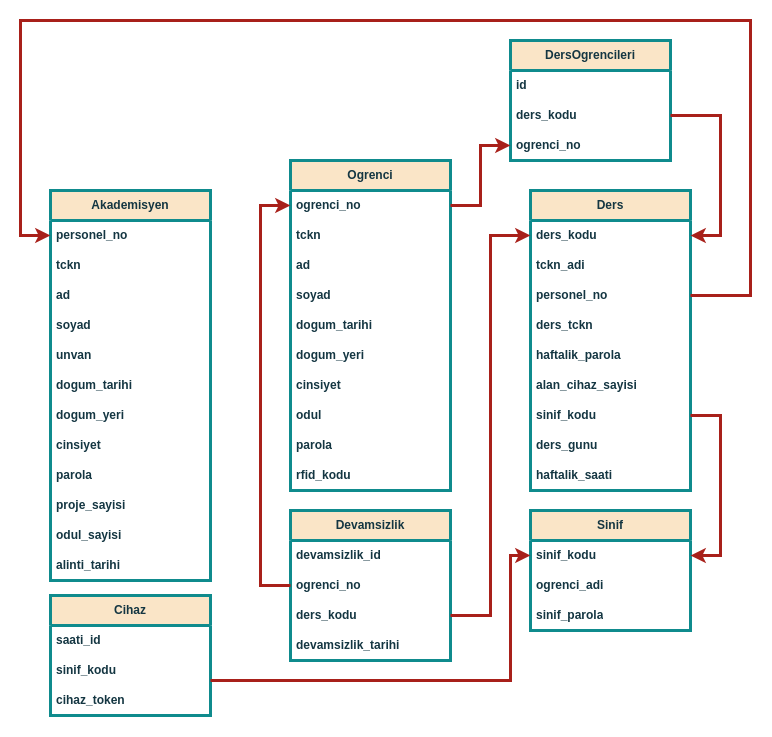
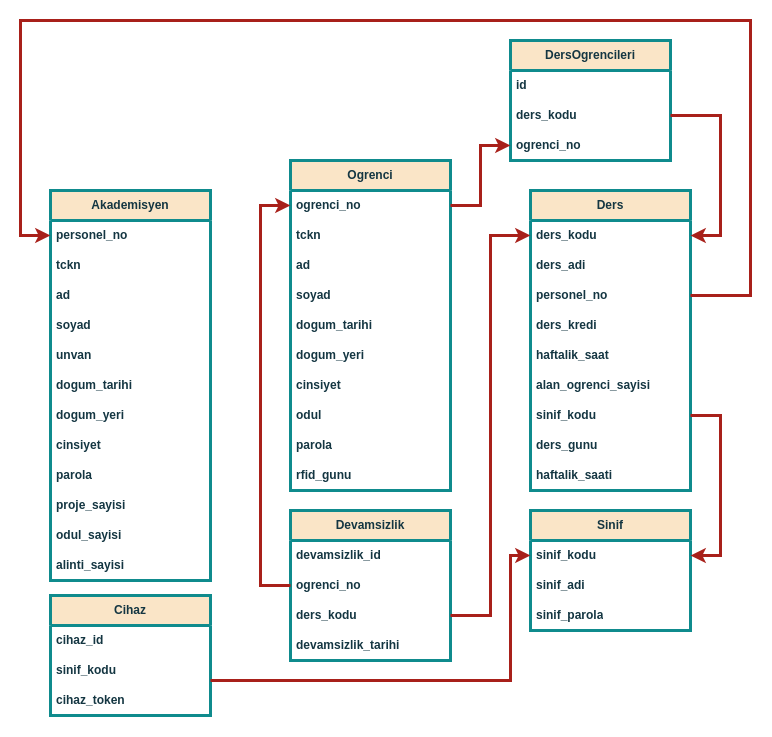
(562, 266) -> (562, 266)
(567, 326) -> (569, 326)
(582, 356) -> (577, 356)
(587, 386) -> (594, 386)
(325, 476) -> (325, 476)
(92, 566) -> (92, 566)
(570, 586) -> (562, 586)
(80, 641) -> (80, 641)
